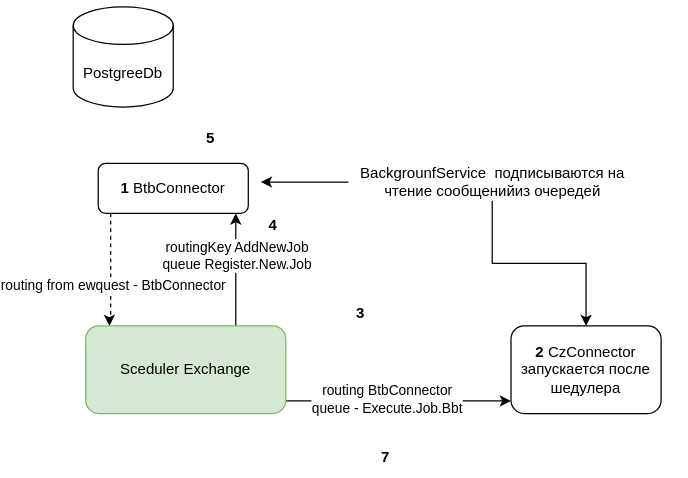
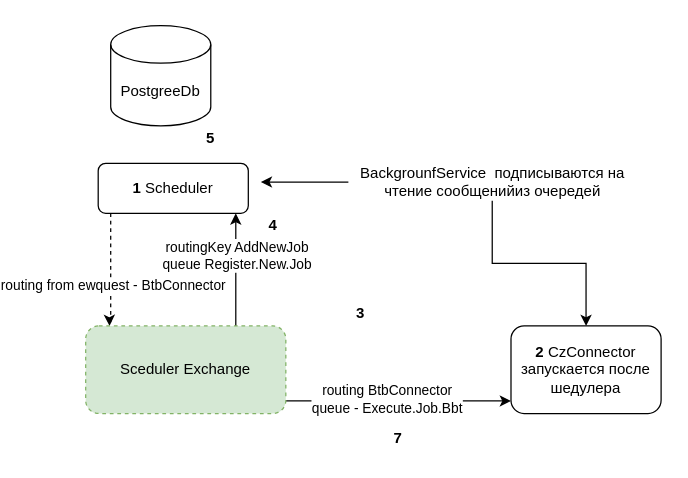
(123, 57) -> (161, 76)
(173, 188) -> (173, 188)
(186, 369) -> (186, 369)
(386, 457) -> (398, 438)
